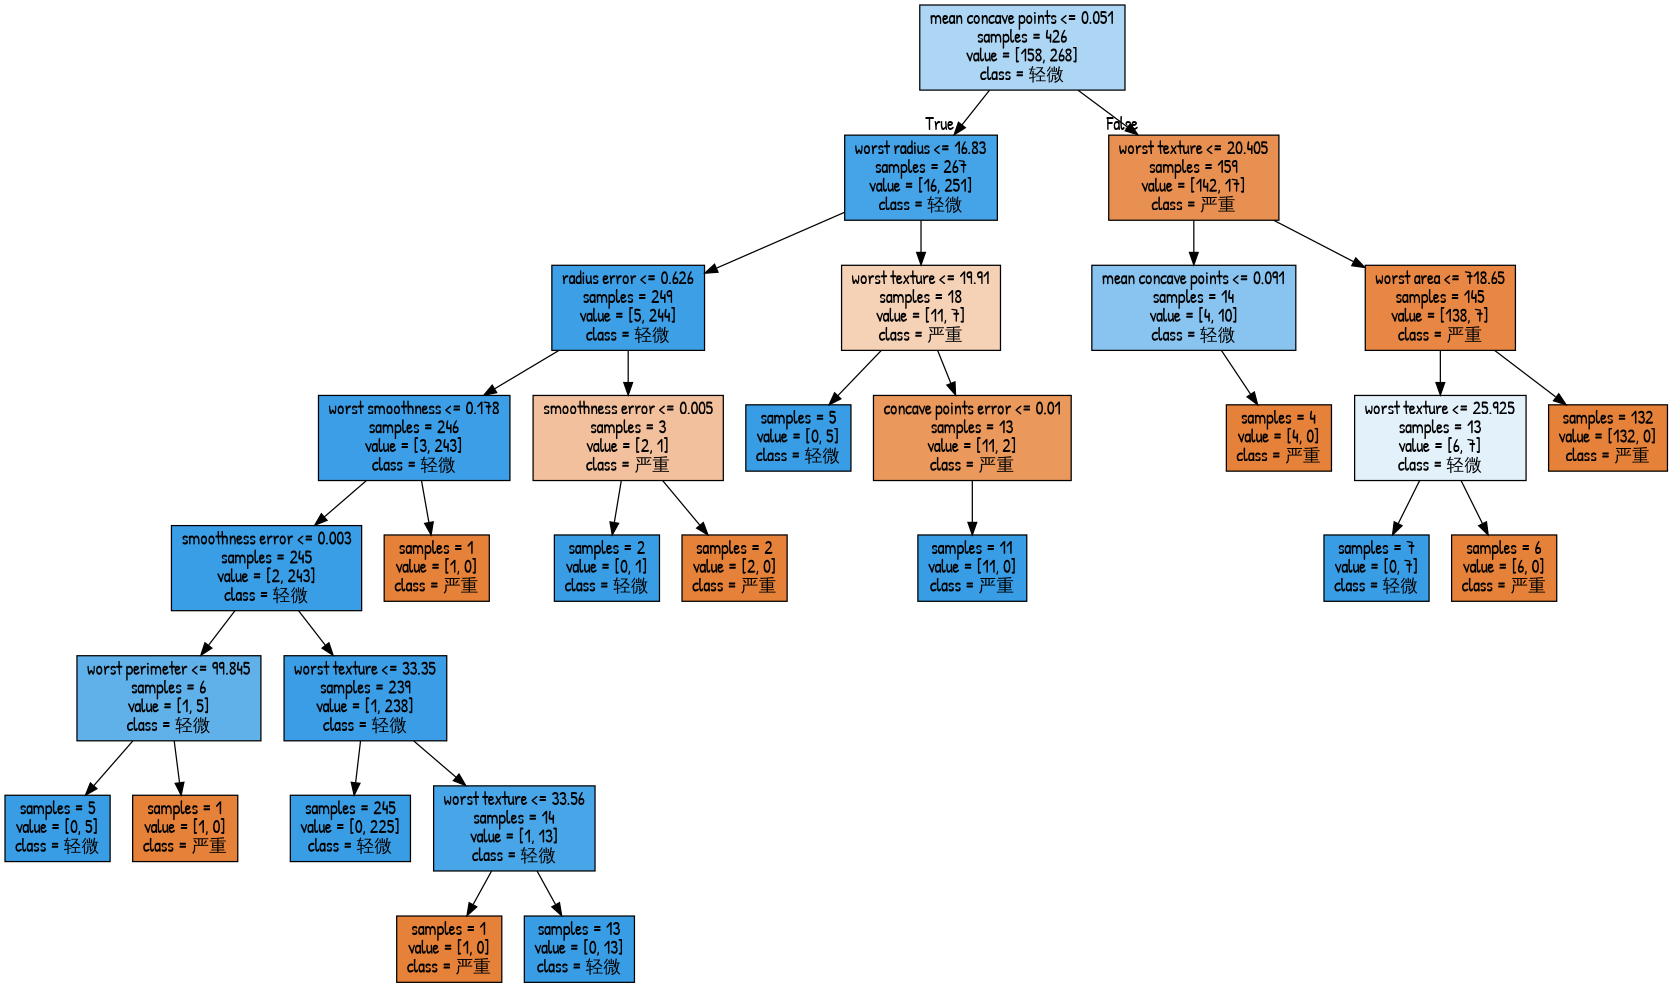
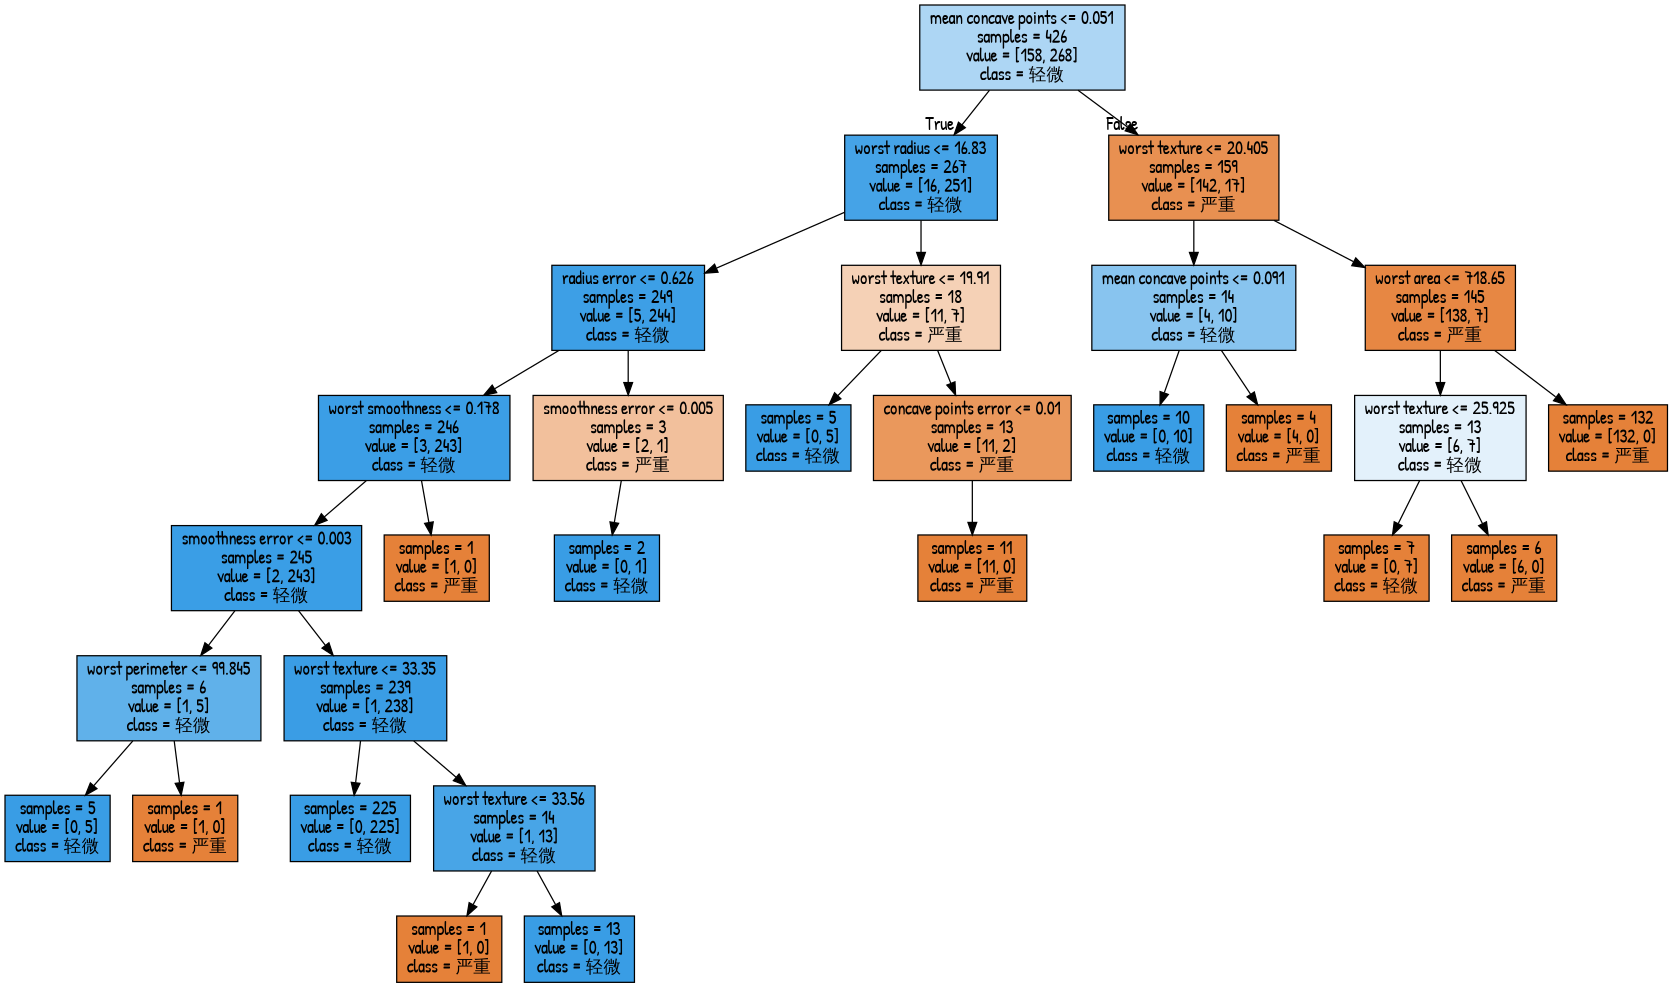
none -> (1149, 438)
(735, 568) -> none
(972, 568) -> (972, 568)
(1377, 568) -> (1377, 568)
(350, 828) -> (350, 828)
